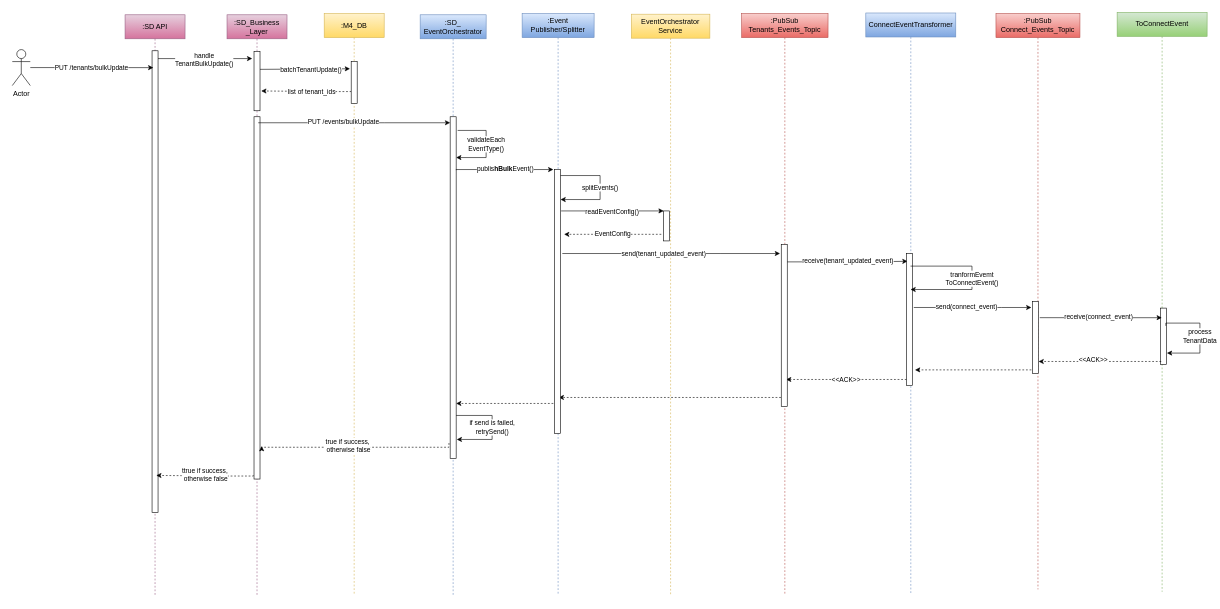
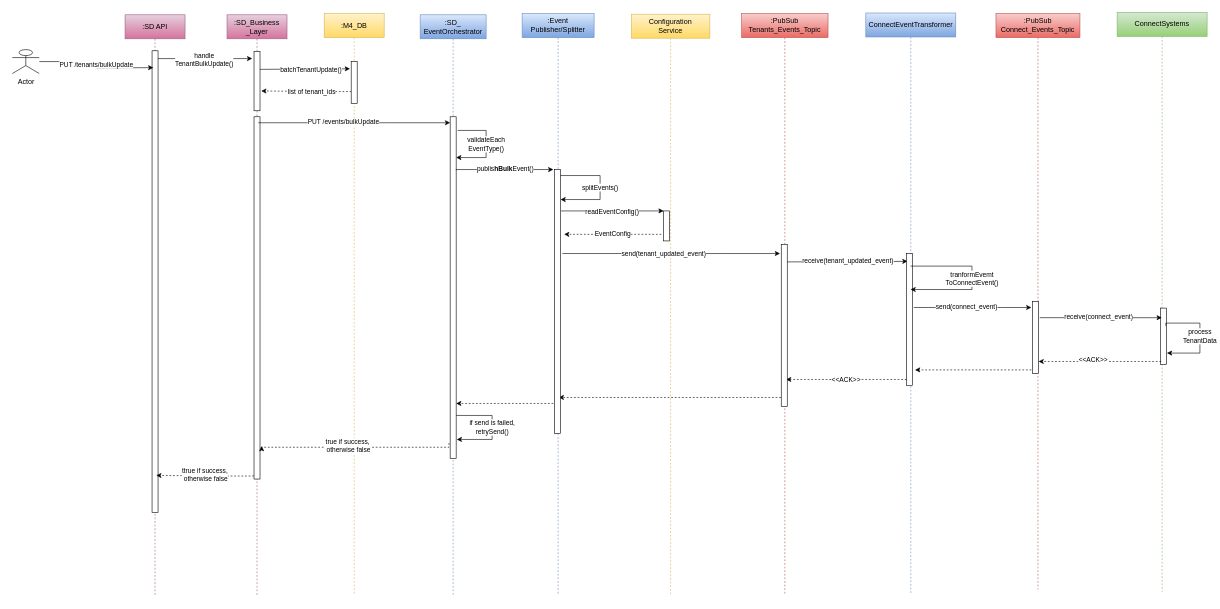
(1163, 24) -> (1163, 24)
(671, 26) -> (671, 26)
(21, 68) -> (26, 62)
